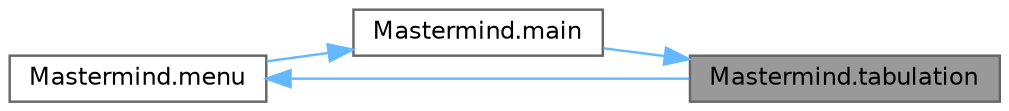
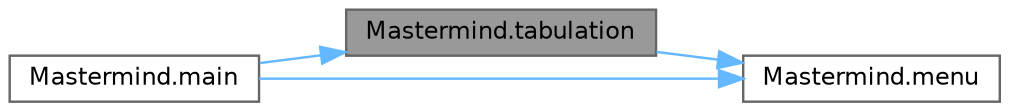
(298, 57) -> (489, 79)
